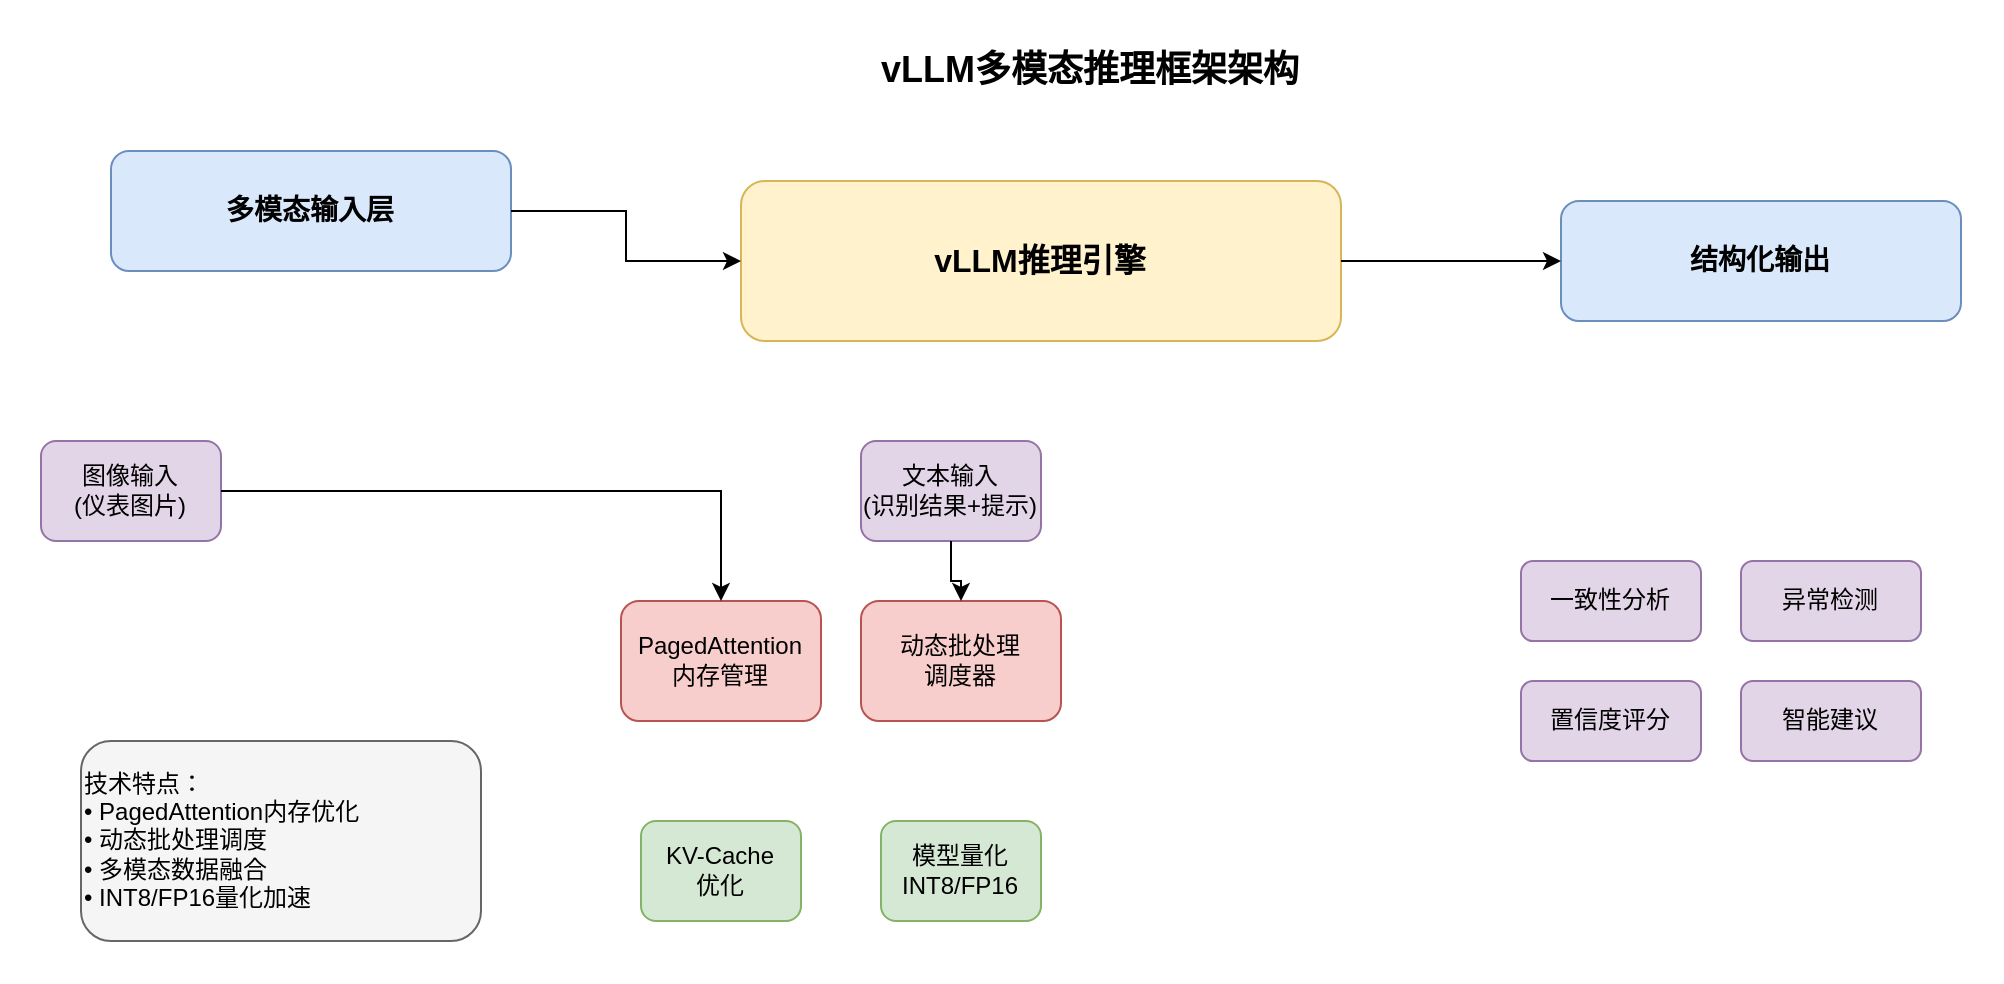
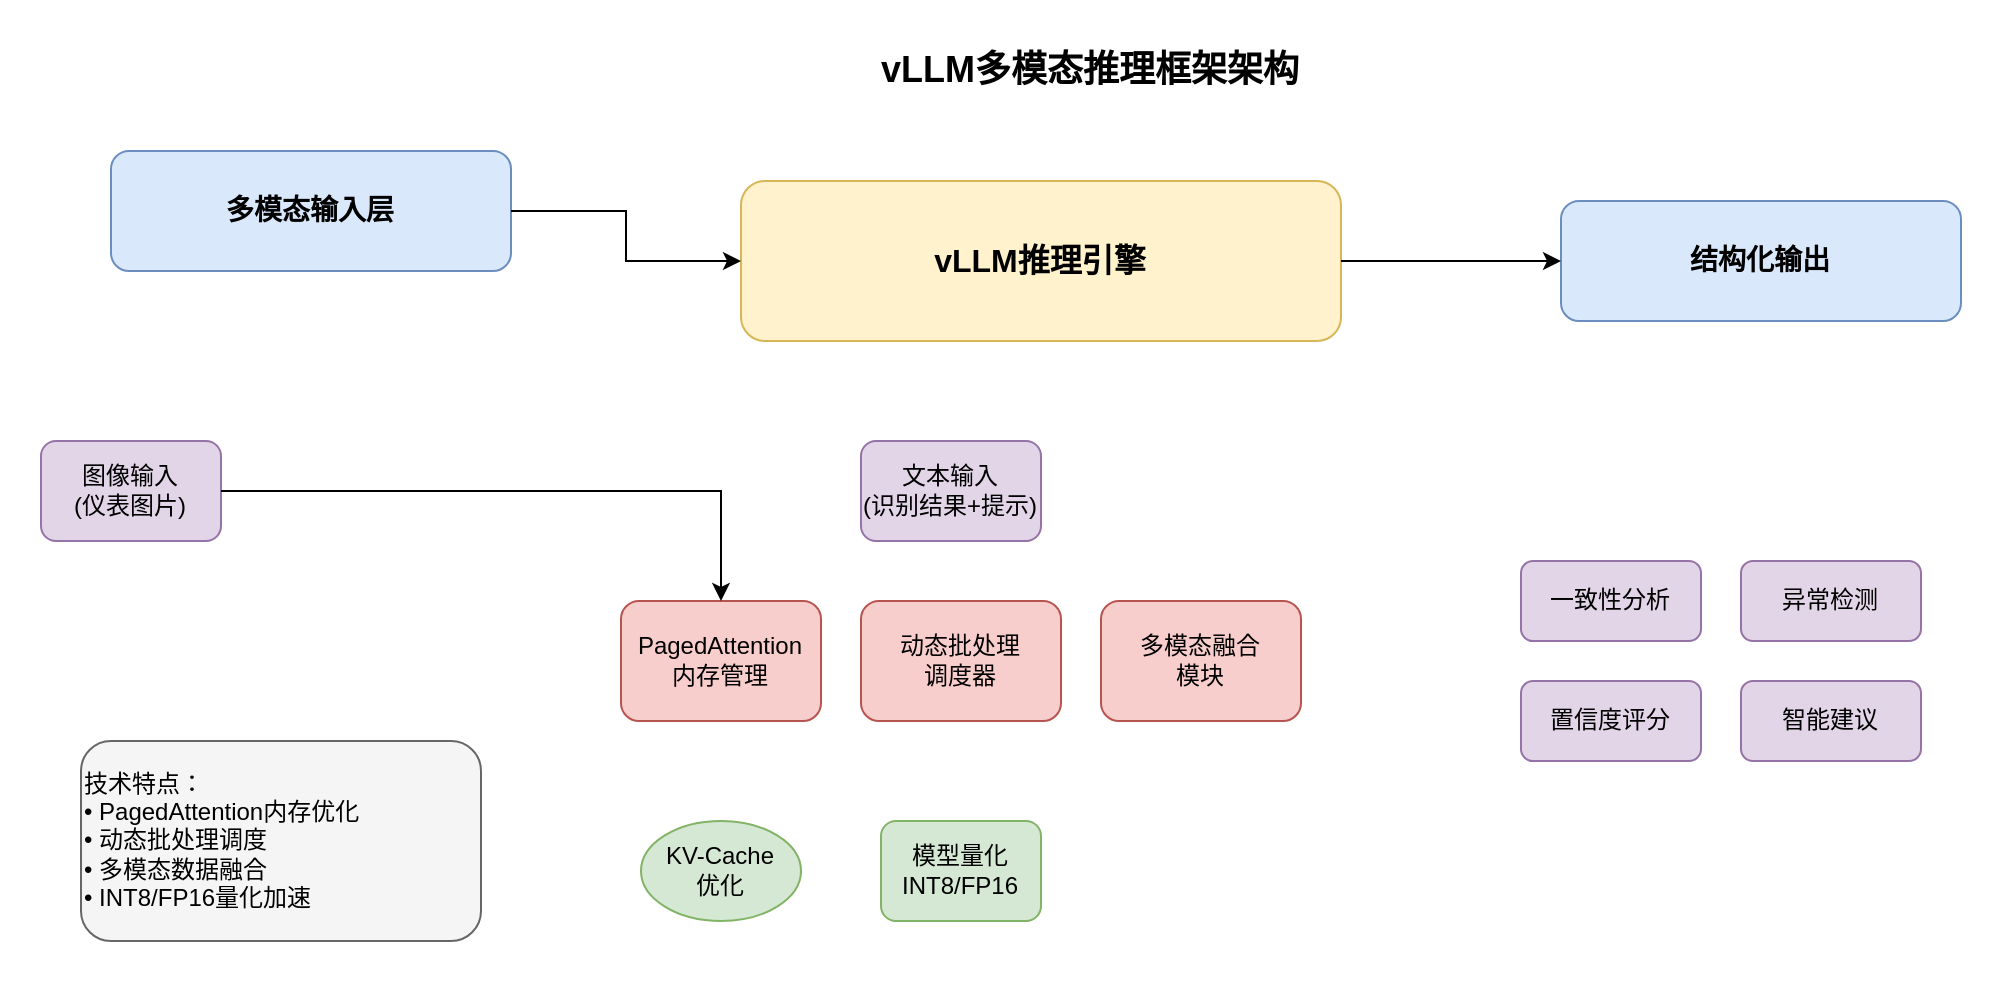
(951, 569) -> none
none -> (1201, 661)
(721, 871) -> (721, 871)
